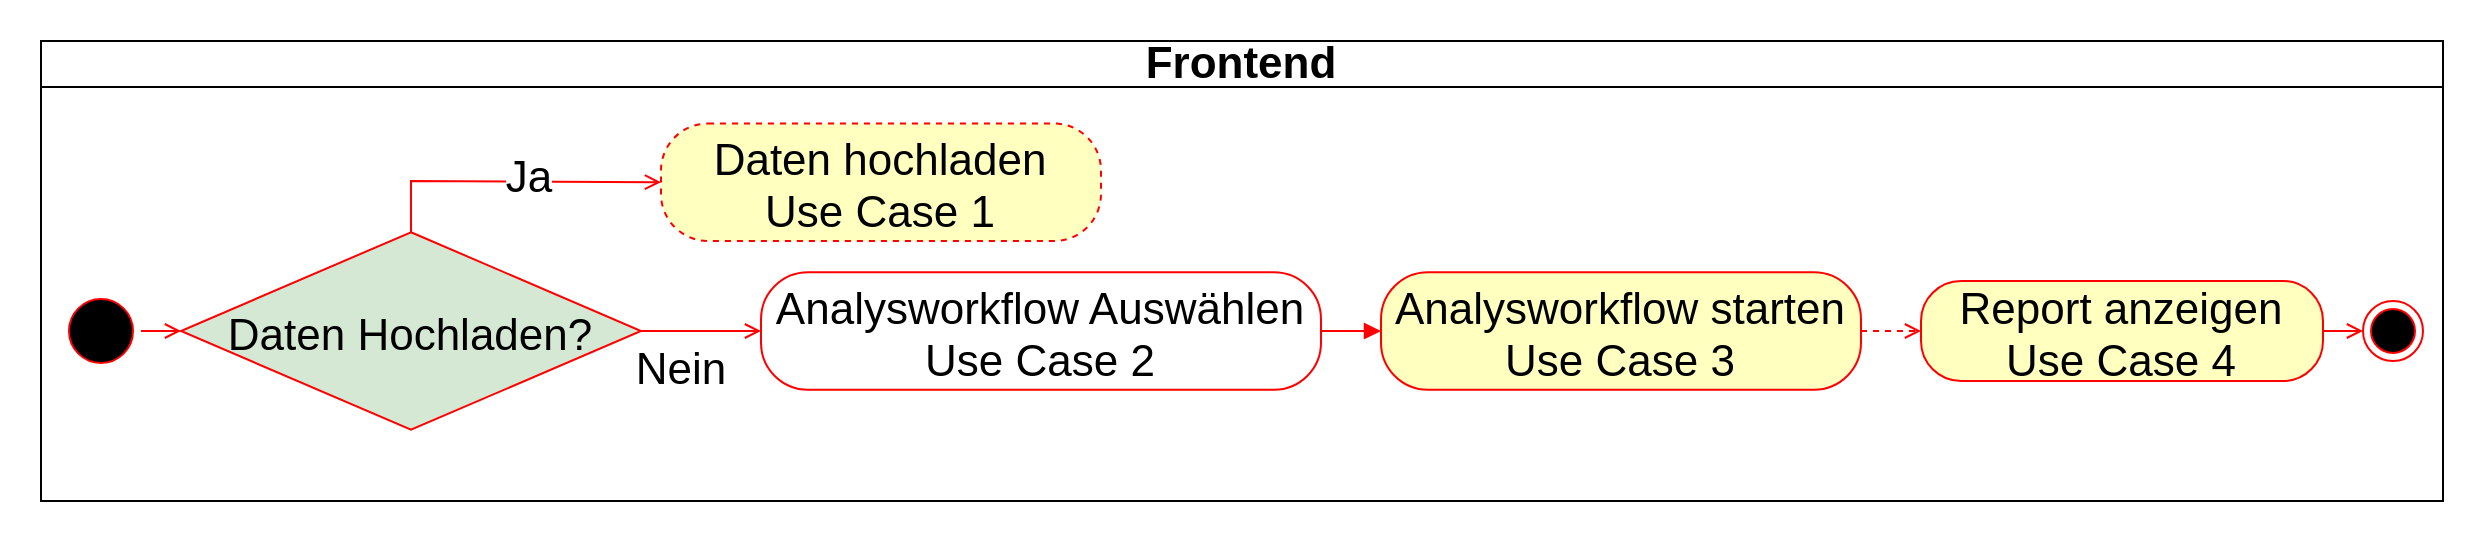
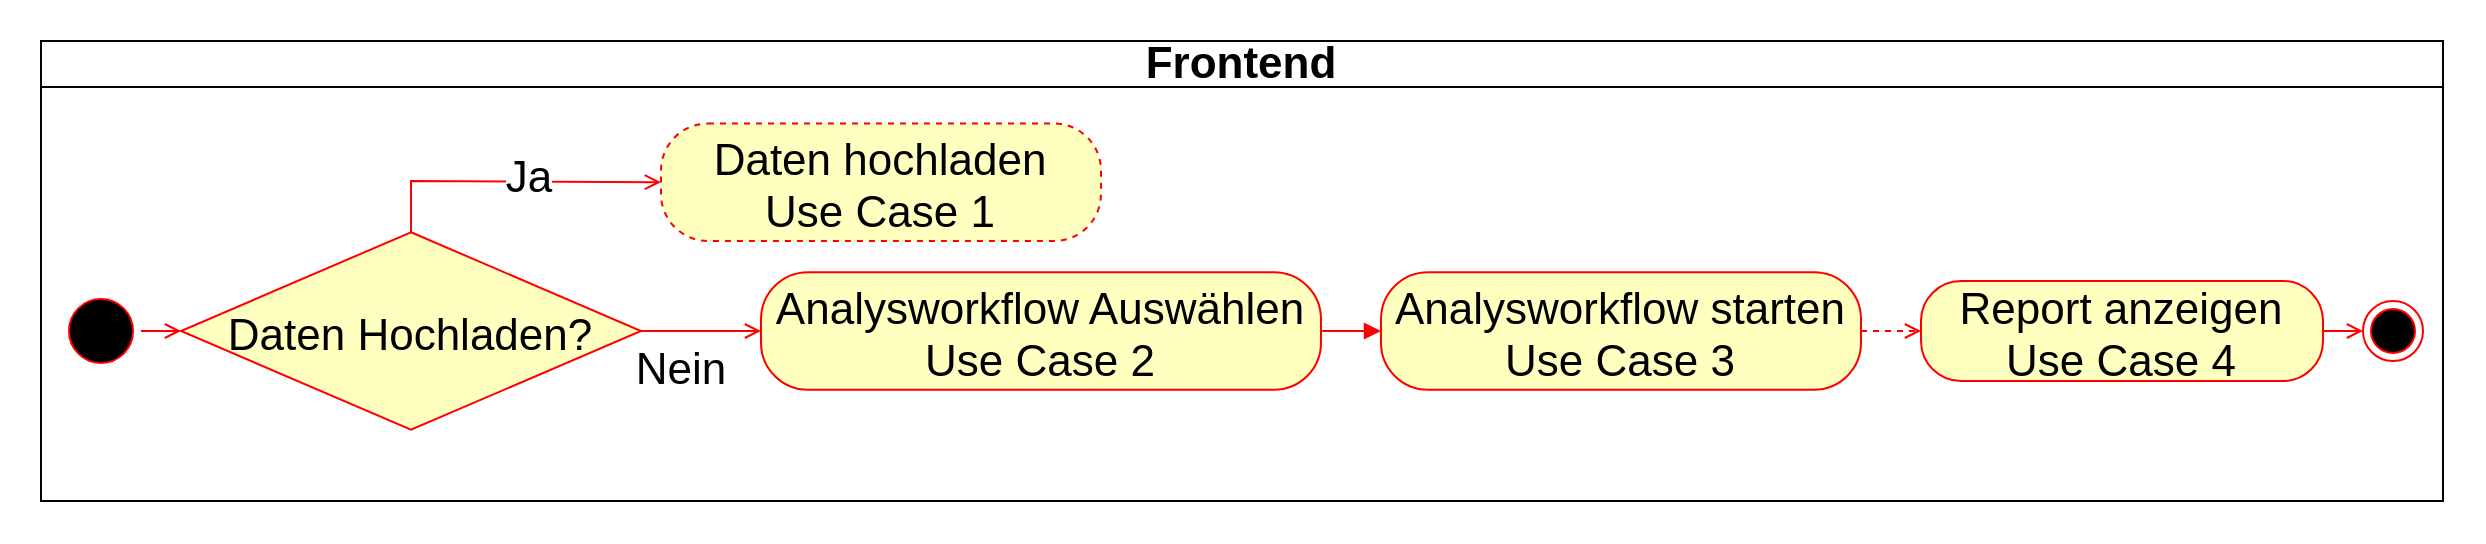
(411, 331) -> (411, 331)
(1041, 331) -> (1041, 331)
